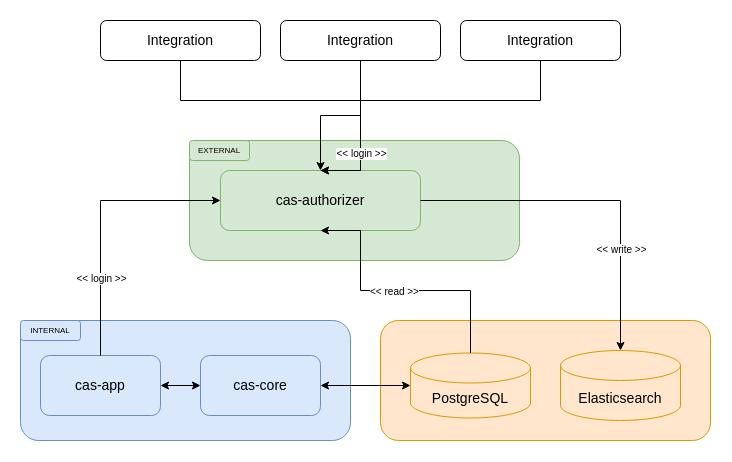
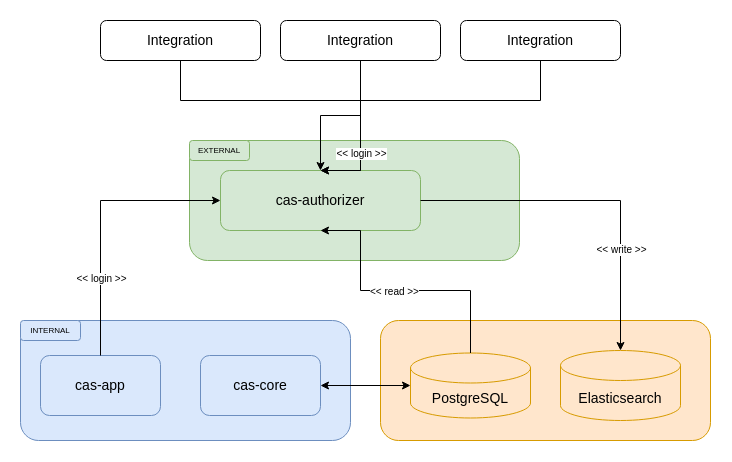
(180, 386) -> none
